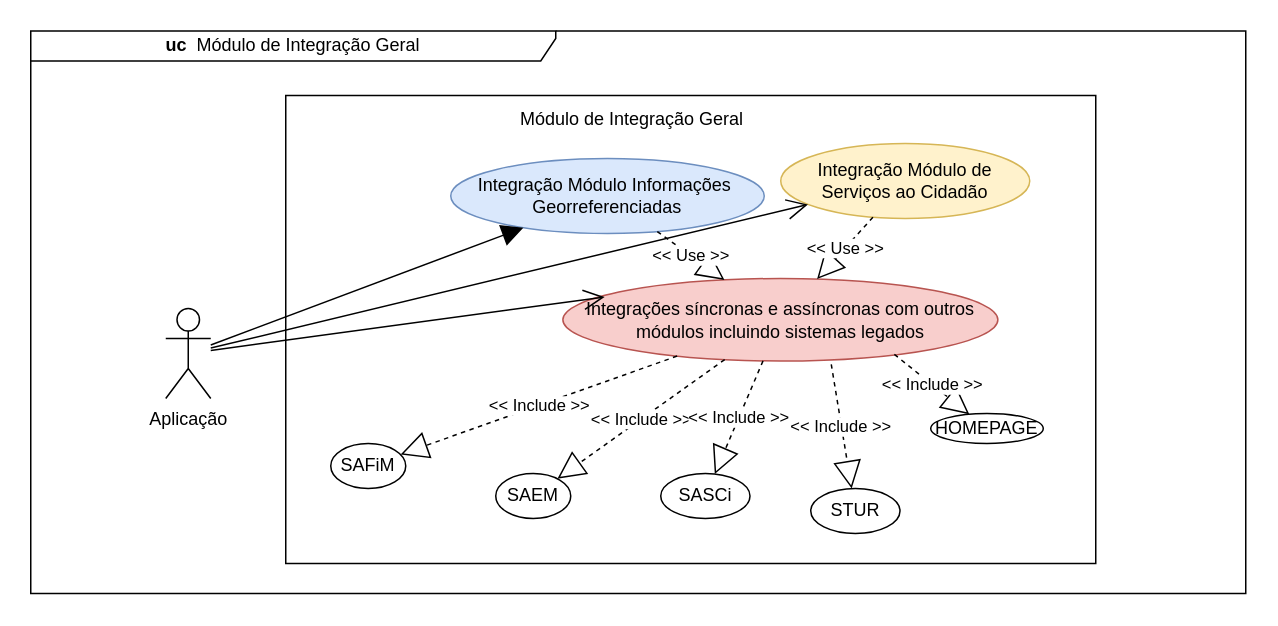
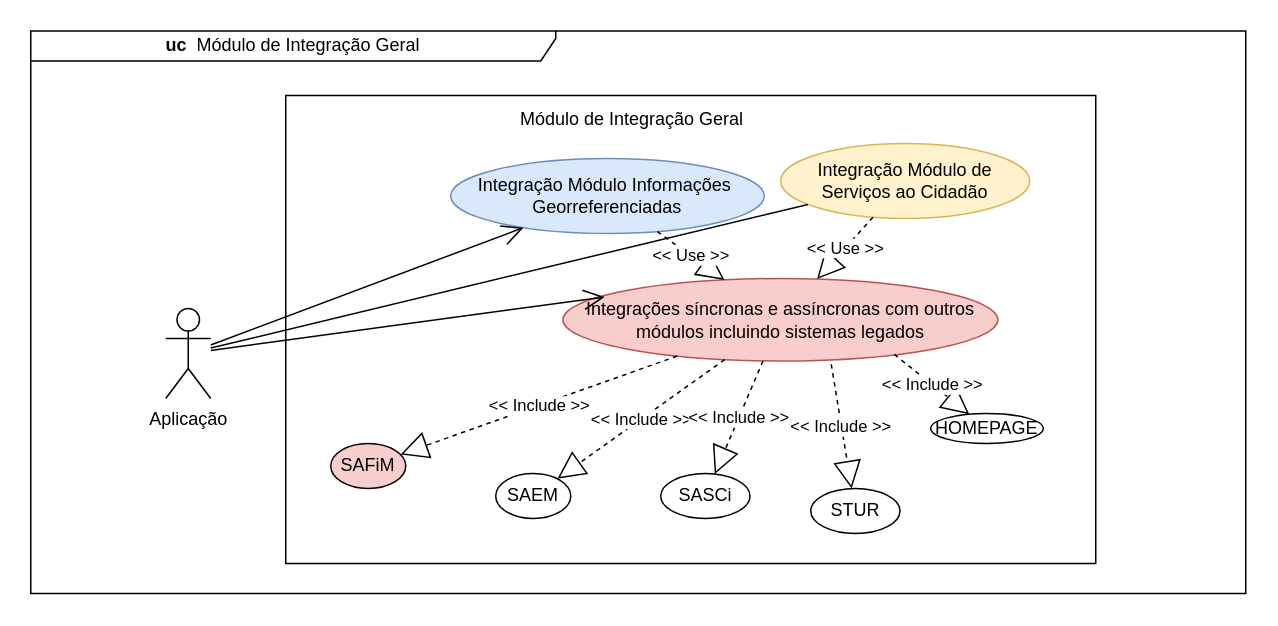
(801, 206) -> (803, 205)
(502, 236) -> (510, 232)
(368, 466) -> (368, 466)
